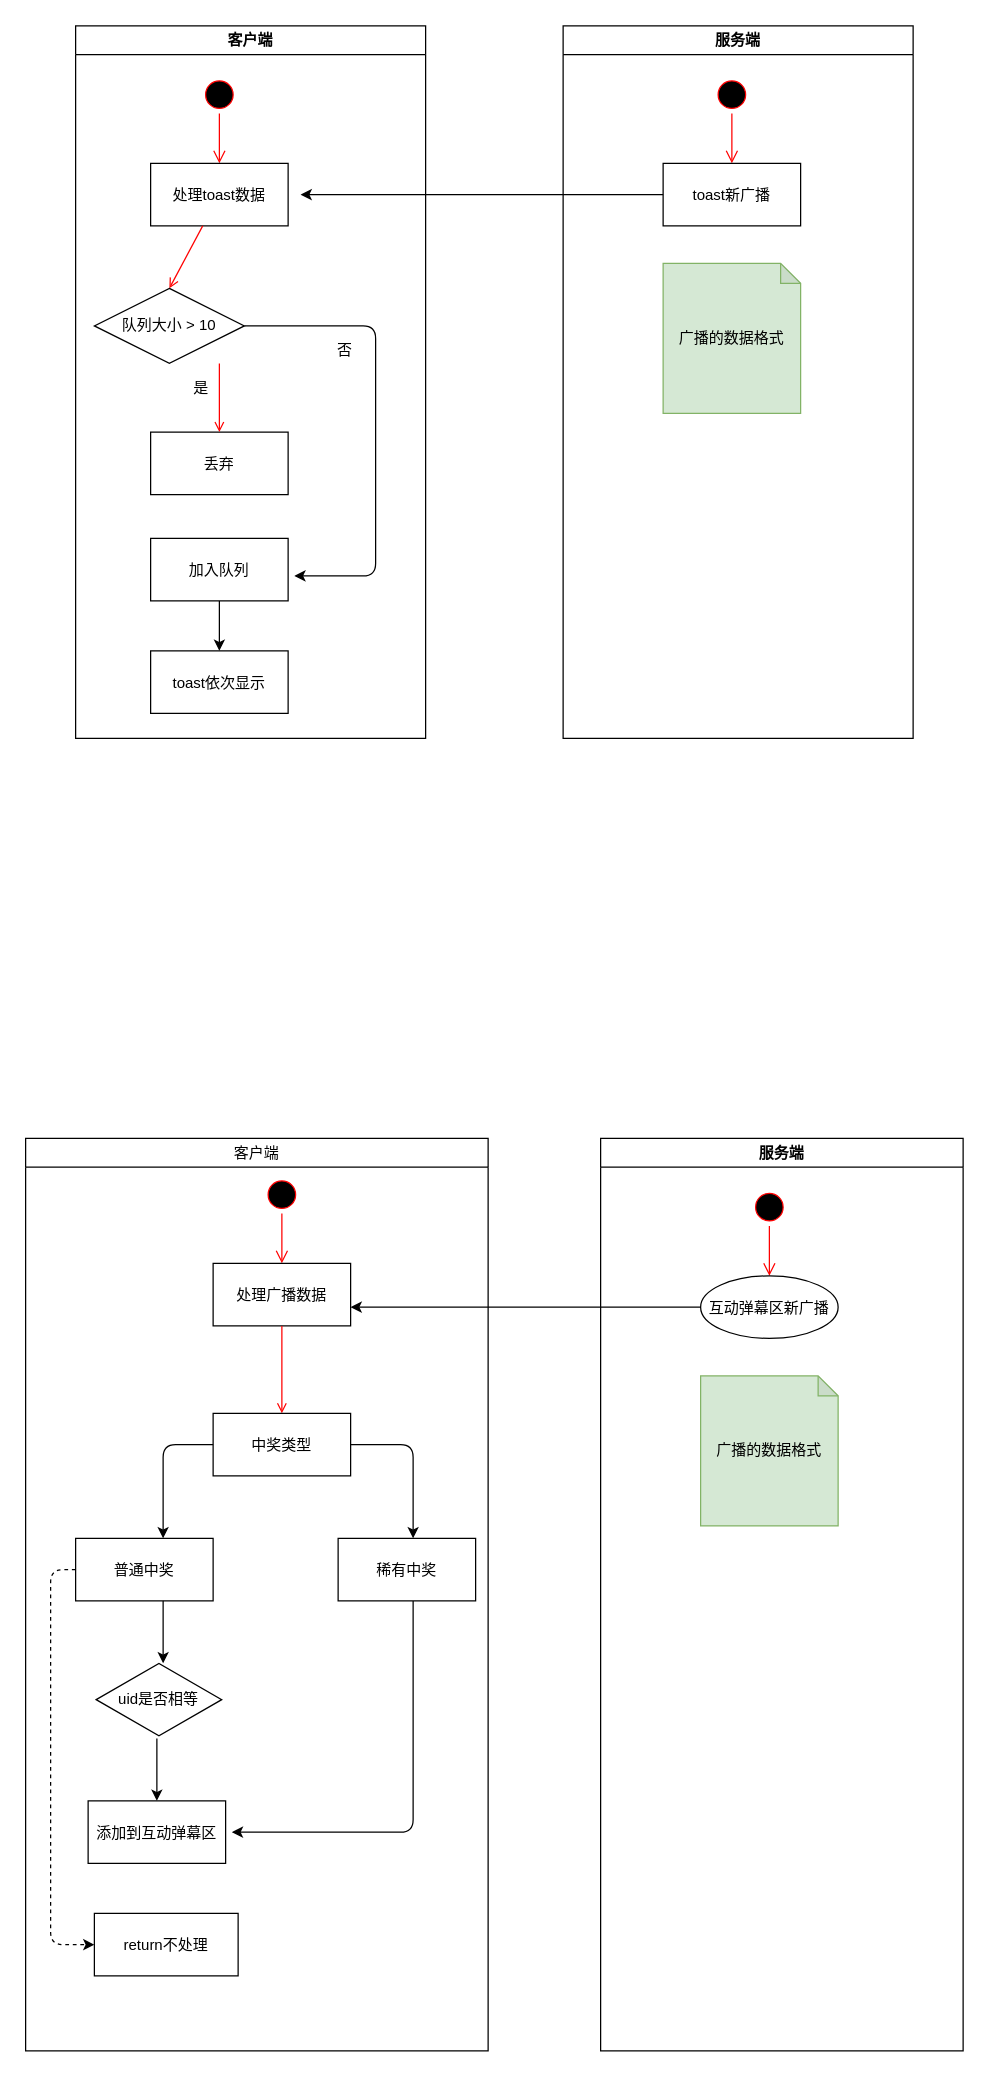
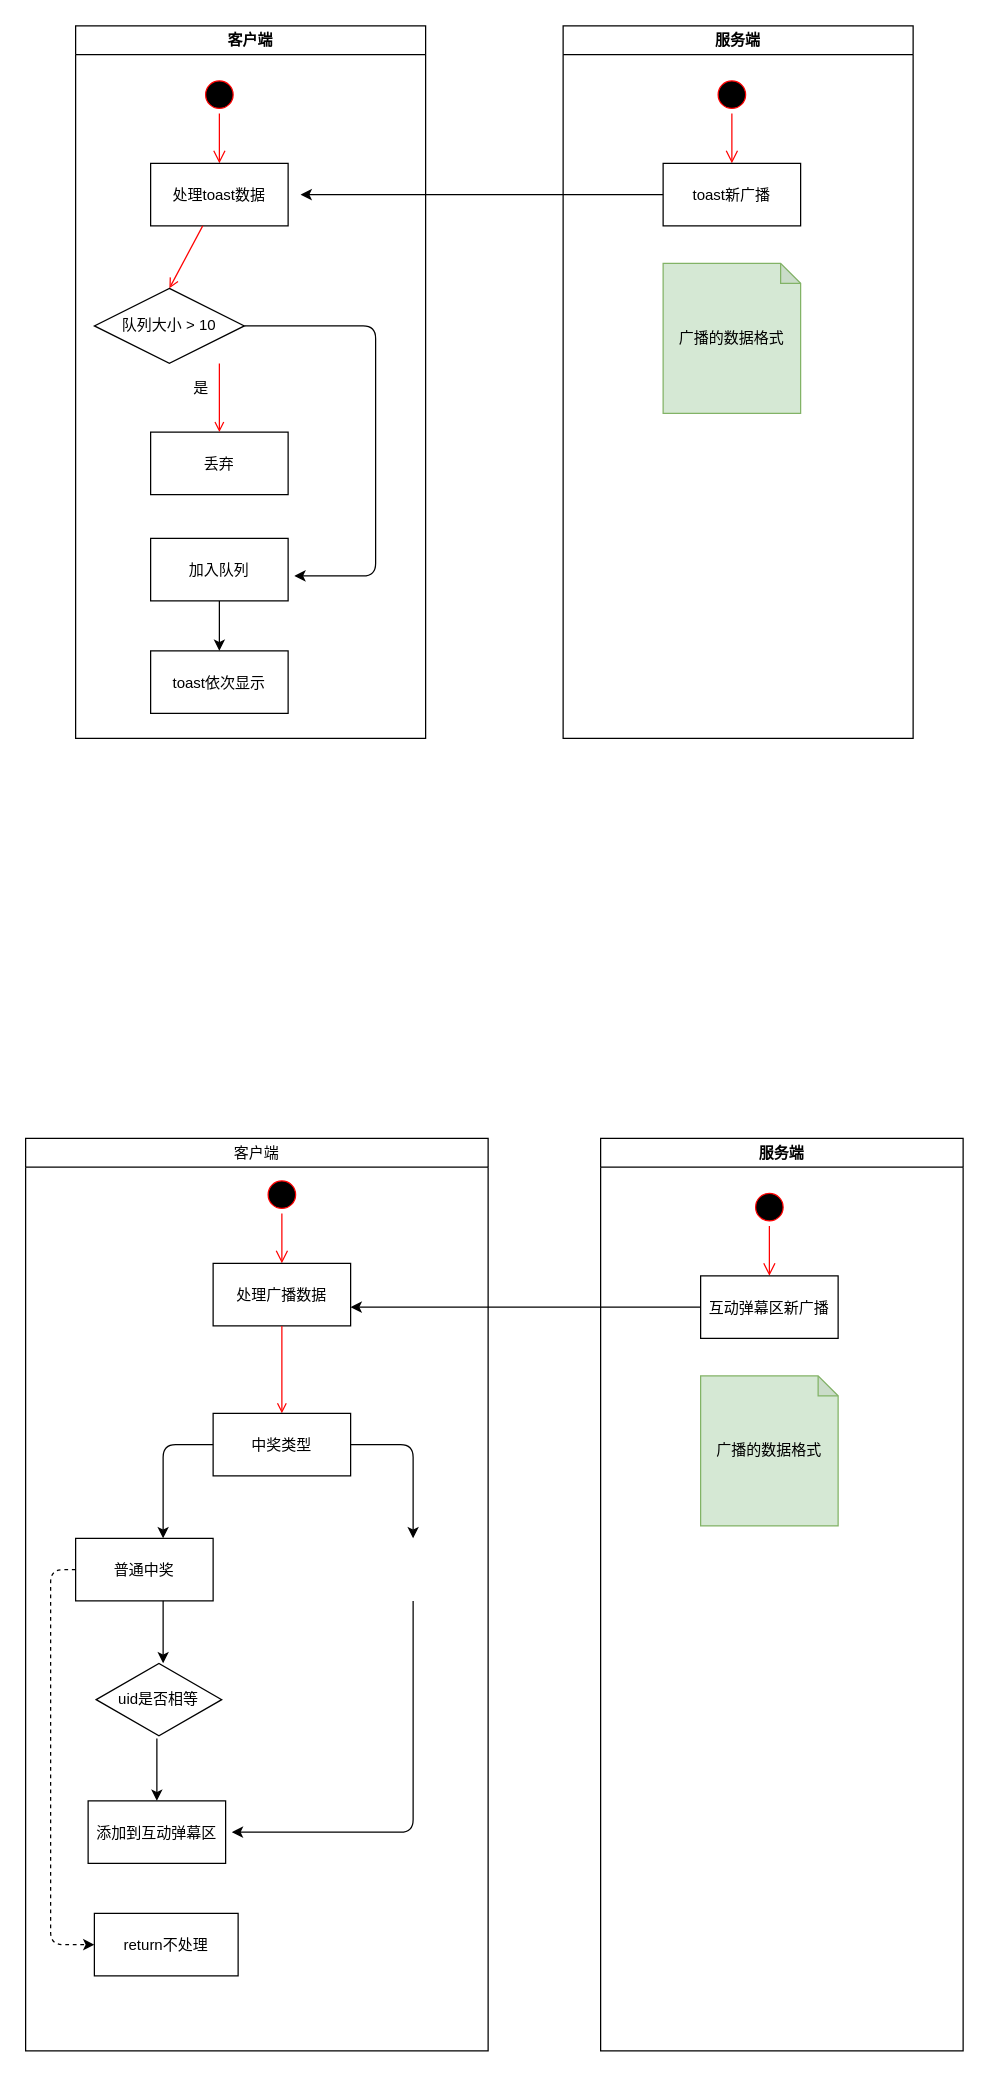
(344, 351) -> none
(769, 1307) -> (769, 1307)
(407, 1569) -> none
